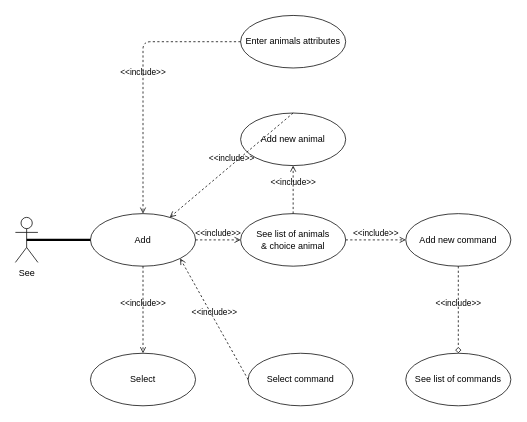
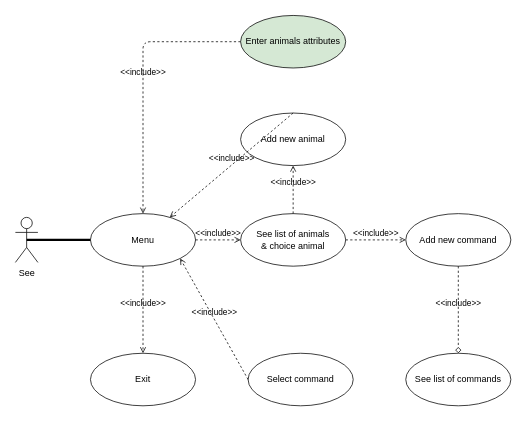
(293, 42) -> (293, 42)
(143, 240) -> (143, 240)
(143, 379) -> (143, 379)
